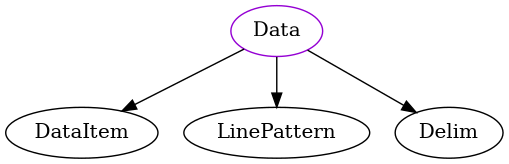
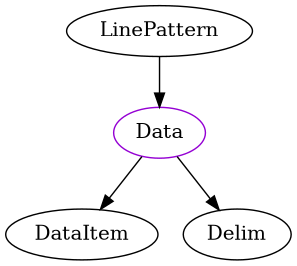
(277, 75) -> (160, 75)
